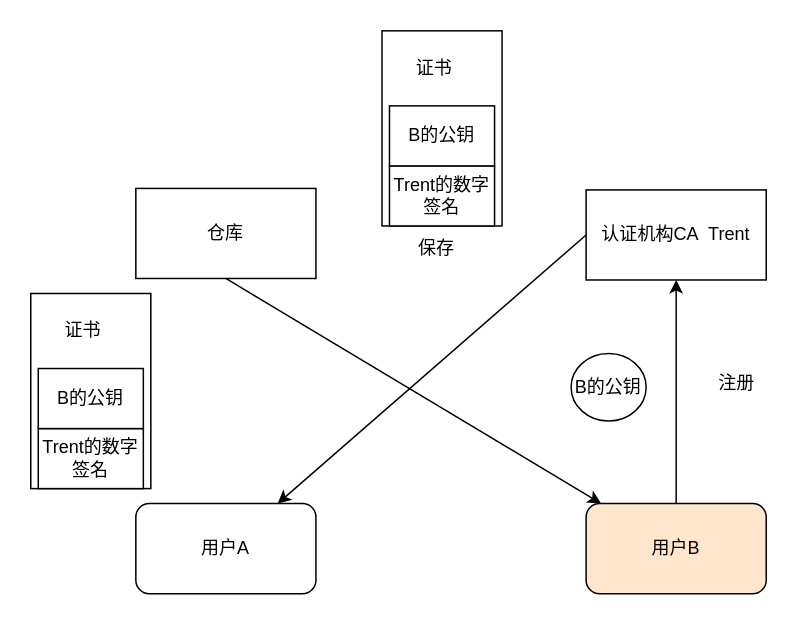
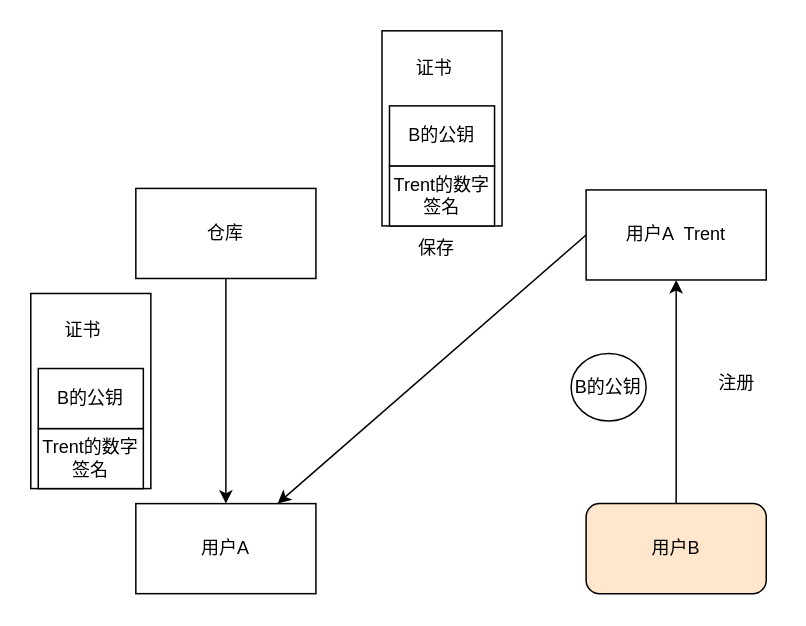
(676, 235) -> (676, 235)
(410, 389) -> (226, 385)
(226, 548) -> (226, 548)
